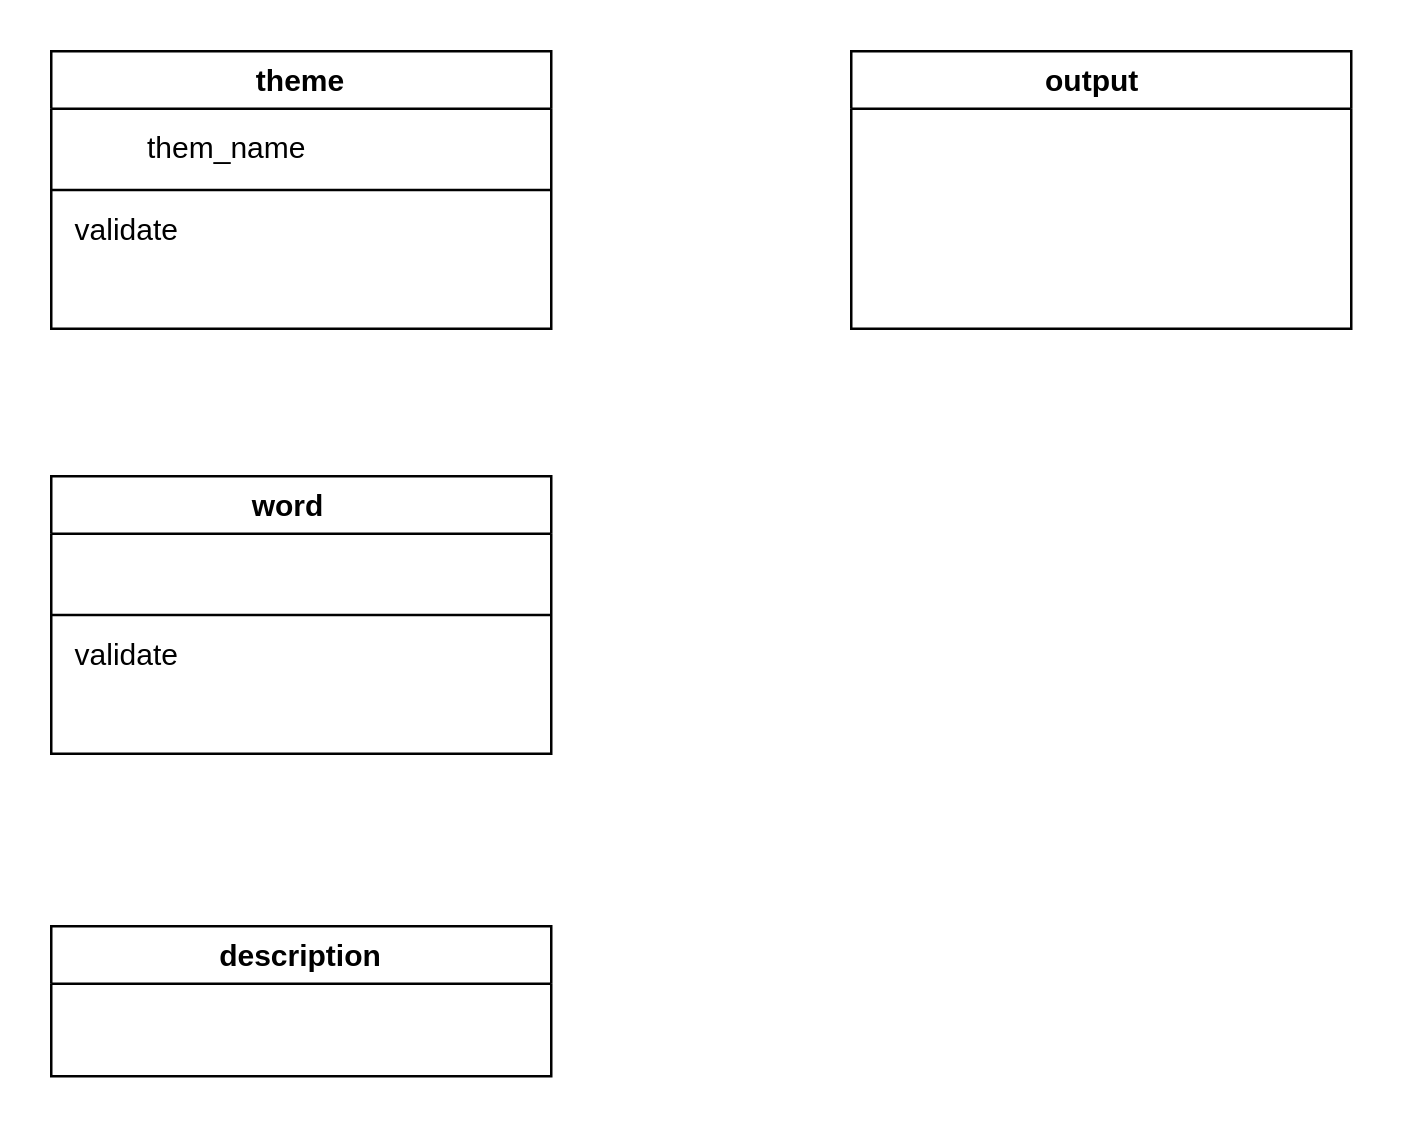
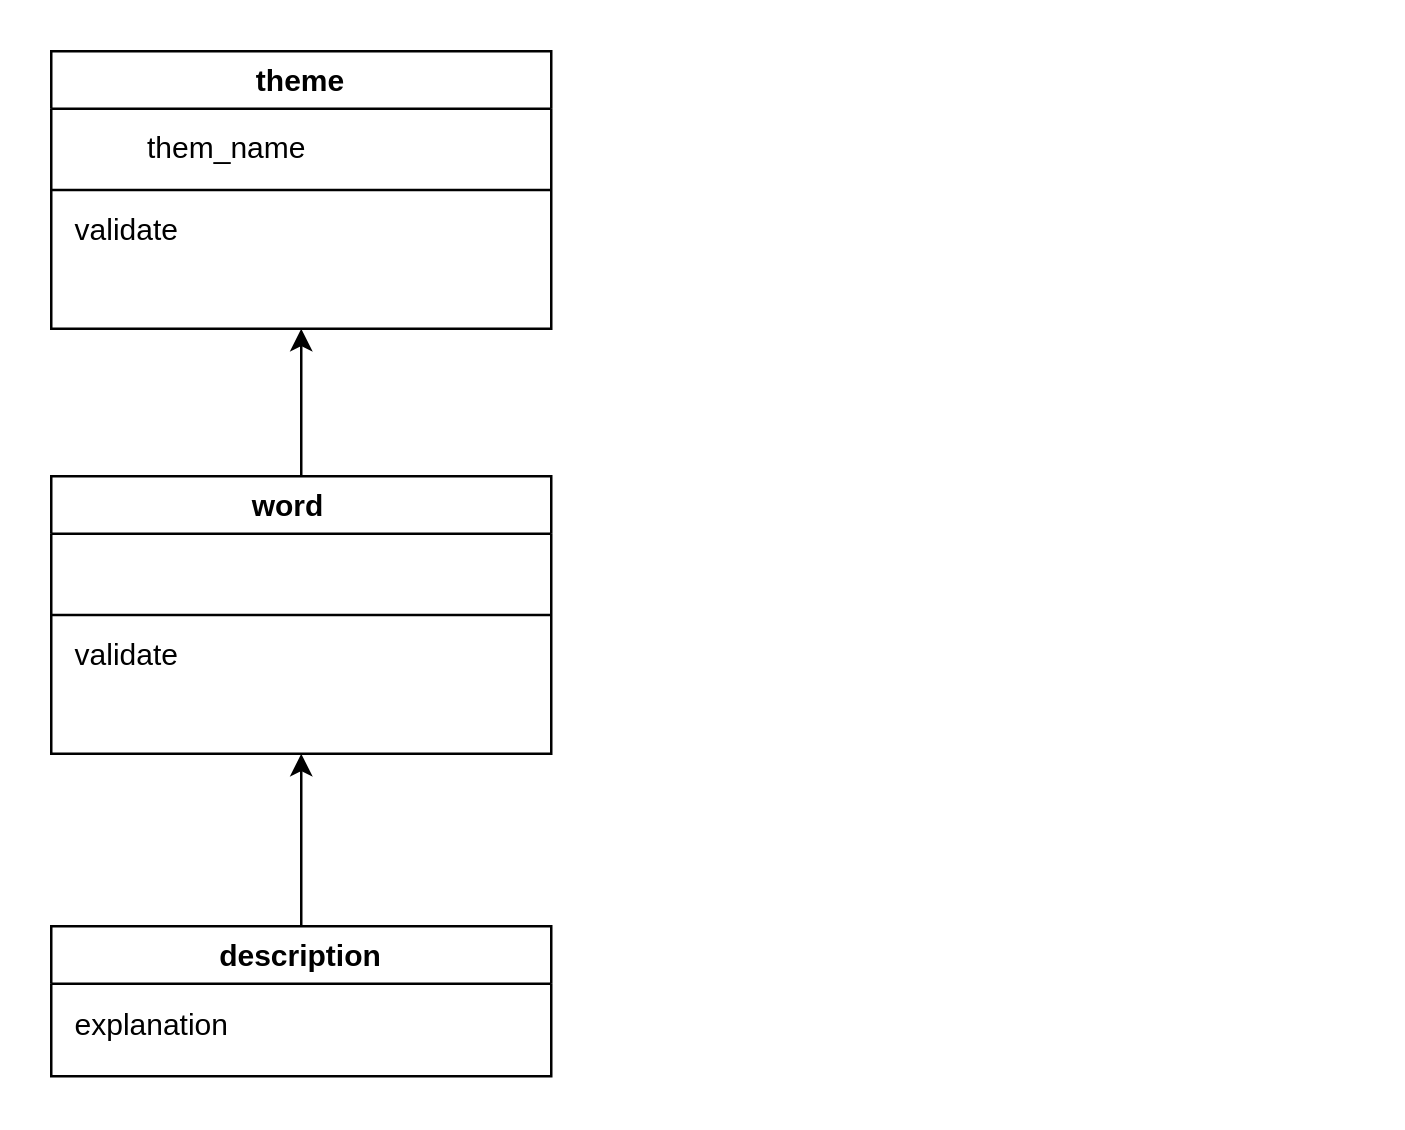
(1101, 190) -> none
none -> (301, 411)
none -> (301, 848)
none -> (151, 1026)
